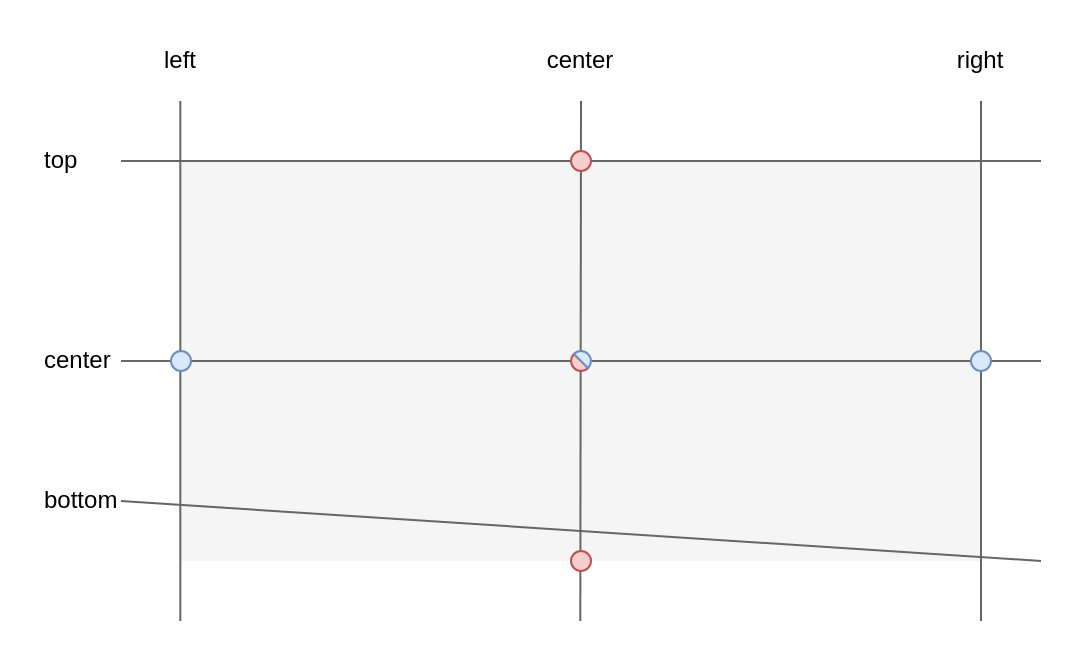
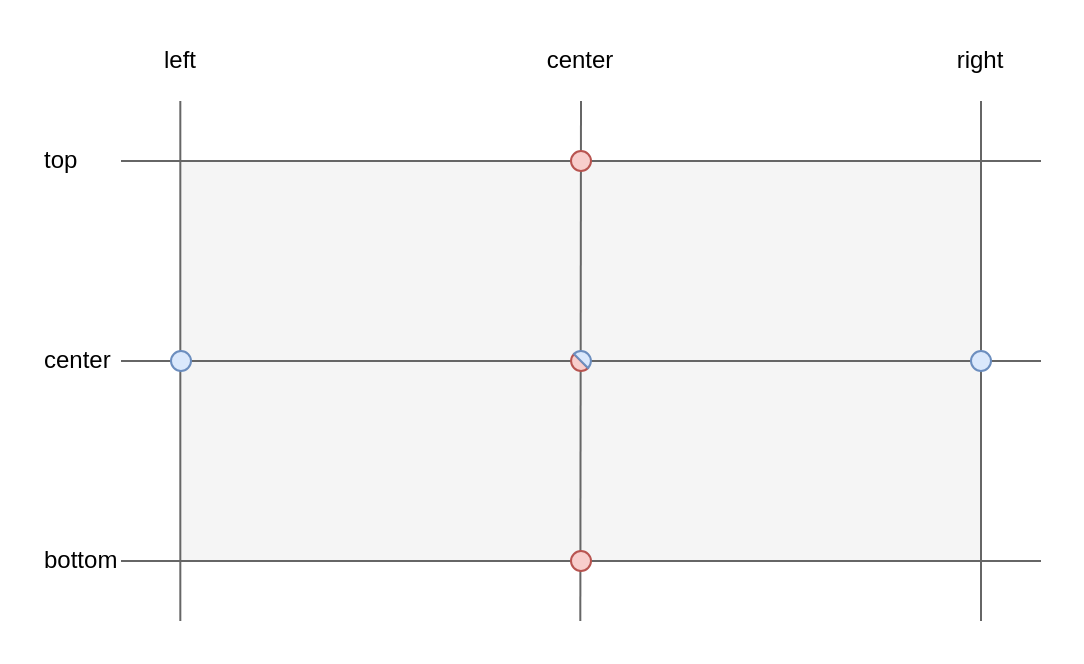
(81, 501) -> (81, 561)
